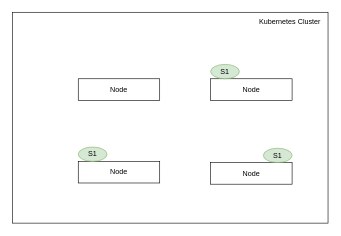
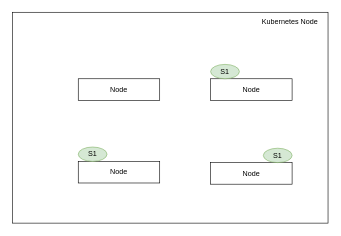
(290, 22) -> (290, 22)
